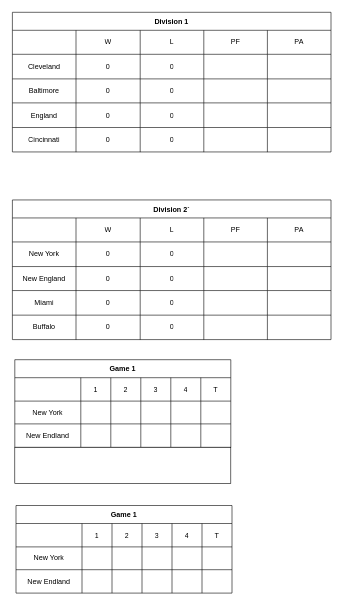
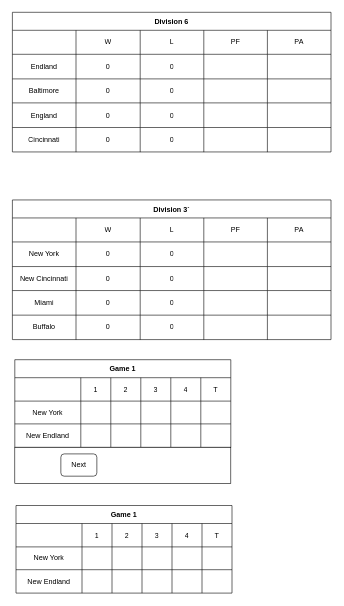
(171, 22) -> (171, 22)
(44, 67) -> (44, 67)
(171, 209) -> (171, 209)
(44, 279) -> (44, 279)
none -> (79, 465)
